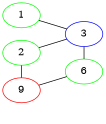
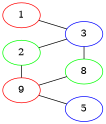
(22, 15) -> (22, 15)
(84, 72) -> (84, 72)
none -> (84, 109)
